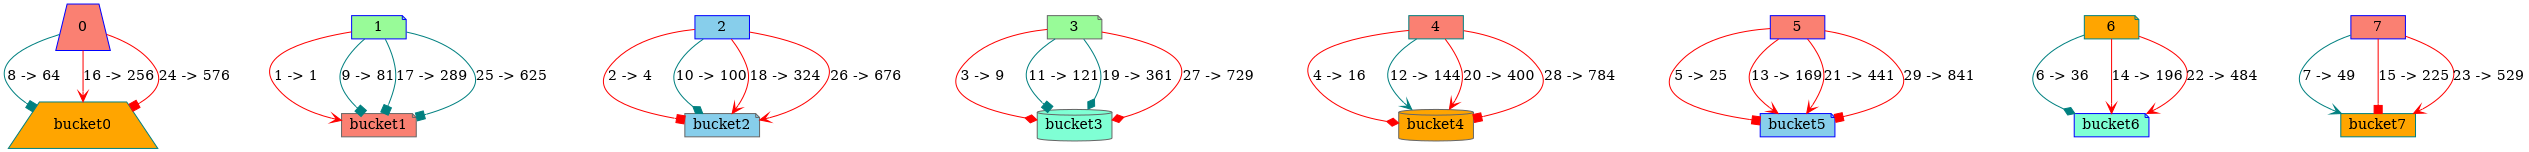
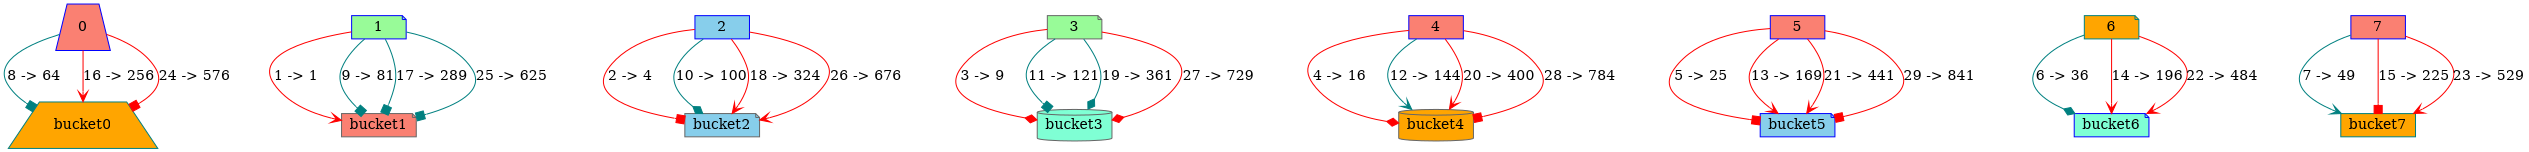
(1436, 27) -> (1436, 27)
